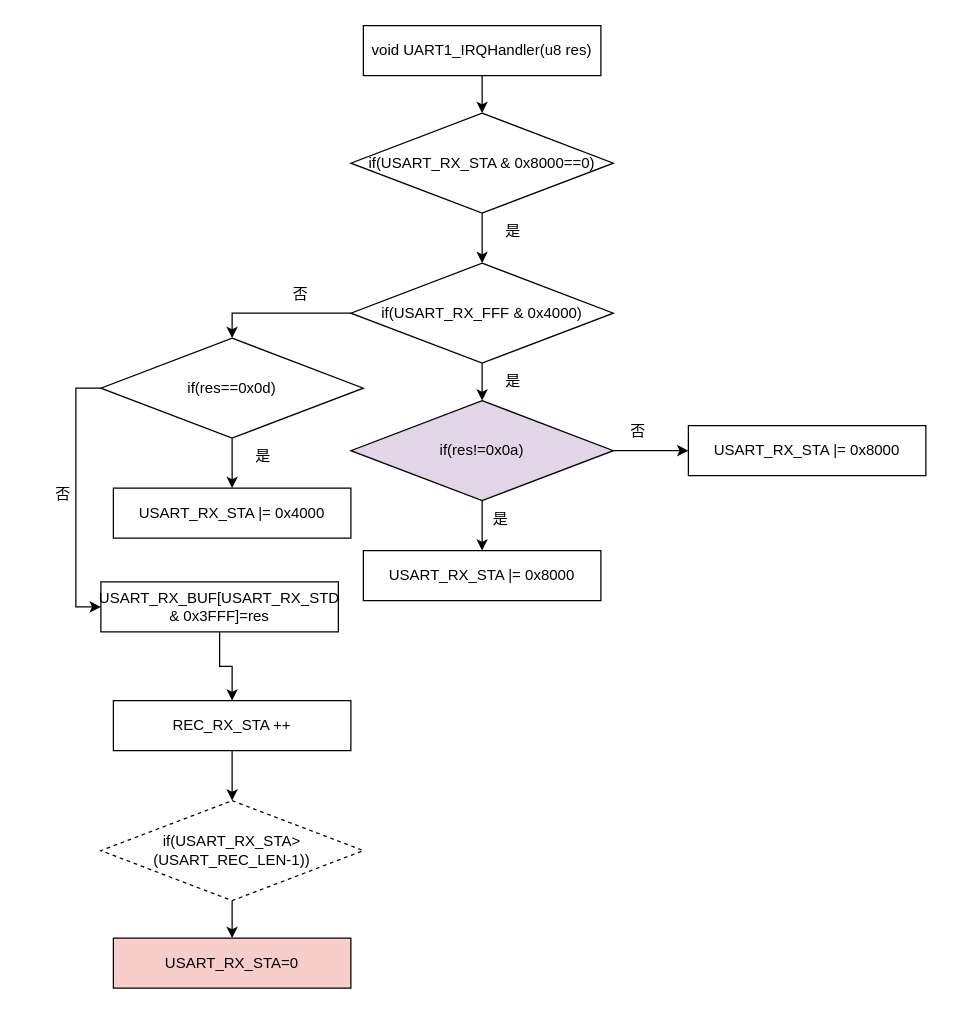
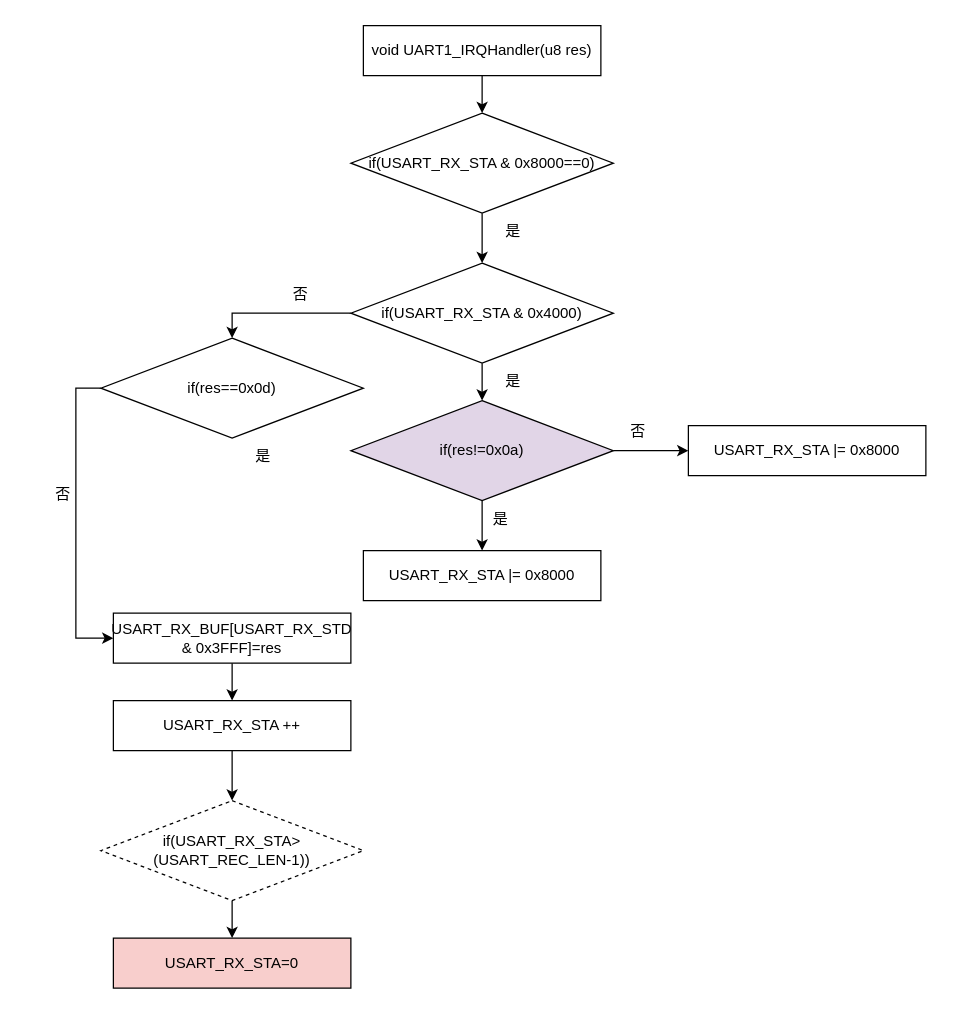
(482, 313) -> (482, 313)
(232, 459) -> none
(232, 513) -> none
(219, 607) -> (232, 638)
(232, 726) -> (232, 726)
